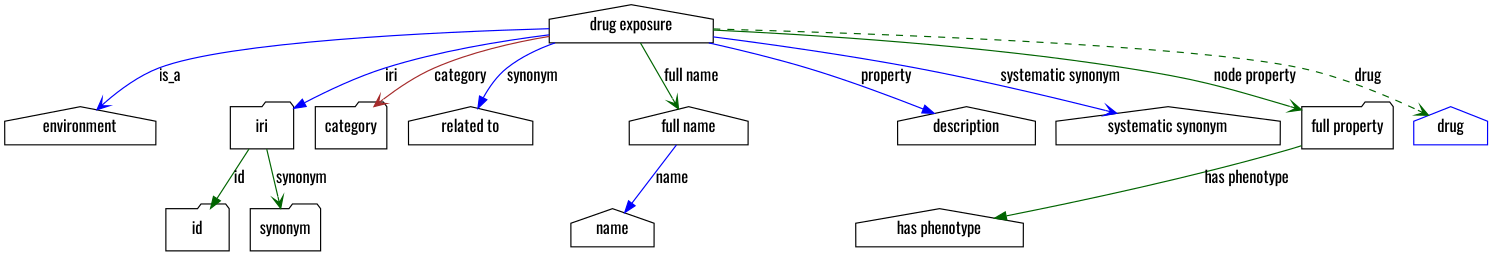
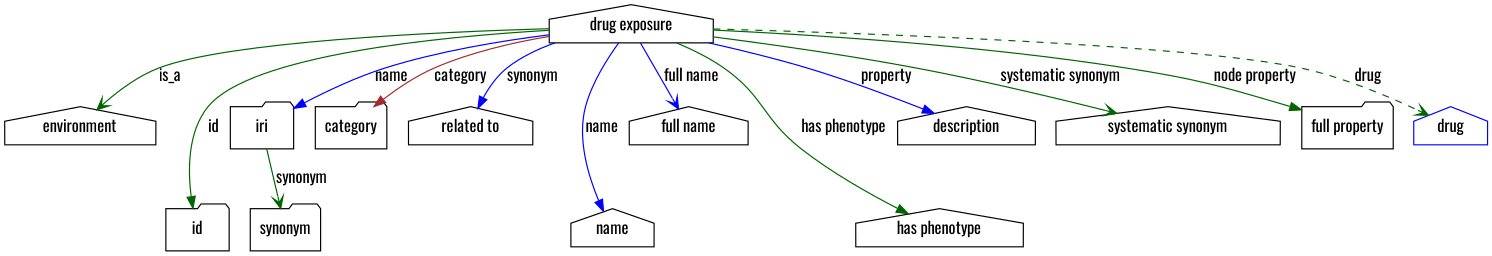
(321, 41) -> (321, 41)
(1004, 52) -> (1004, 52)
(462, 57) -> (462, 57)
(911, 67) -> (911, 67)
(656, 71) -> (656, 71)
(392, 77) -> (392, 77)
(233, 174) -> (327, 57)
(654, 174) -> (583, 119)
(1155, 184) -> (782, 131)
